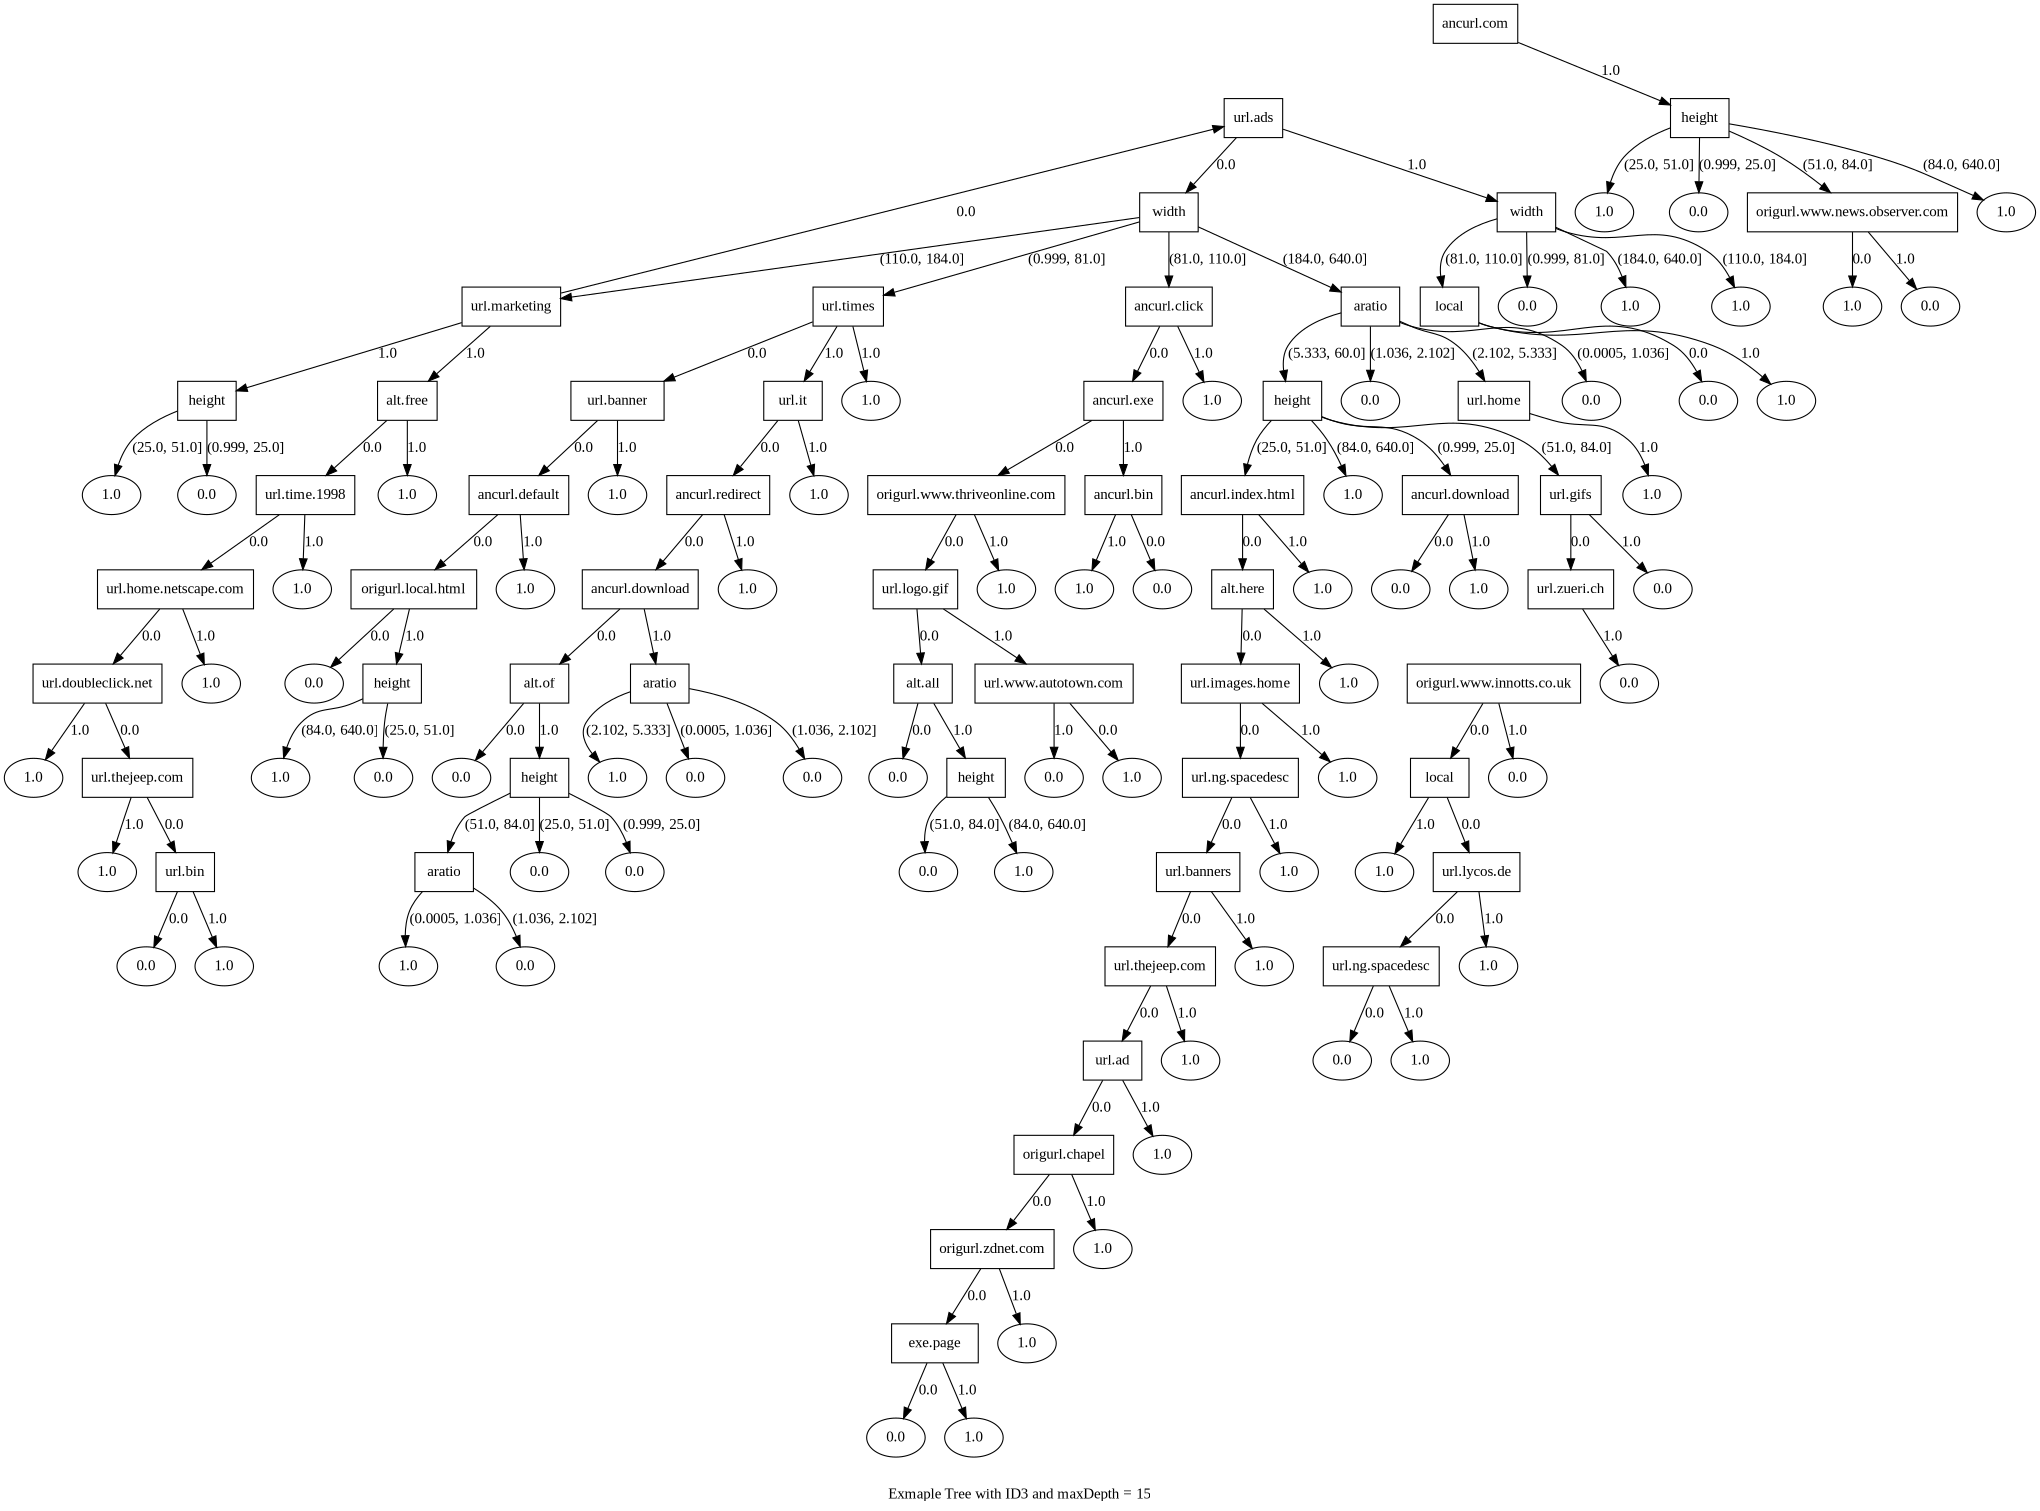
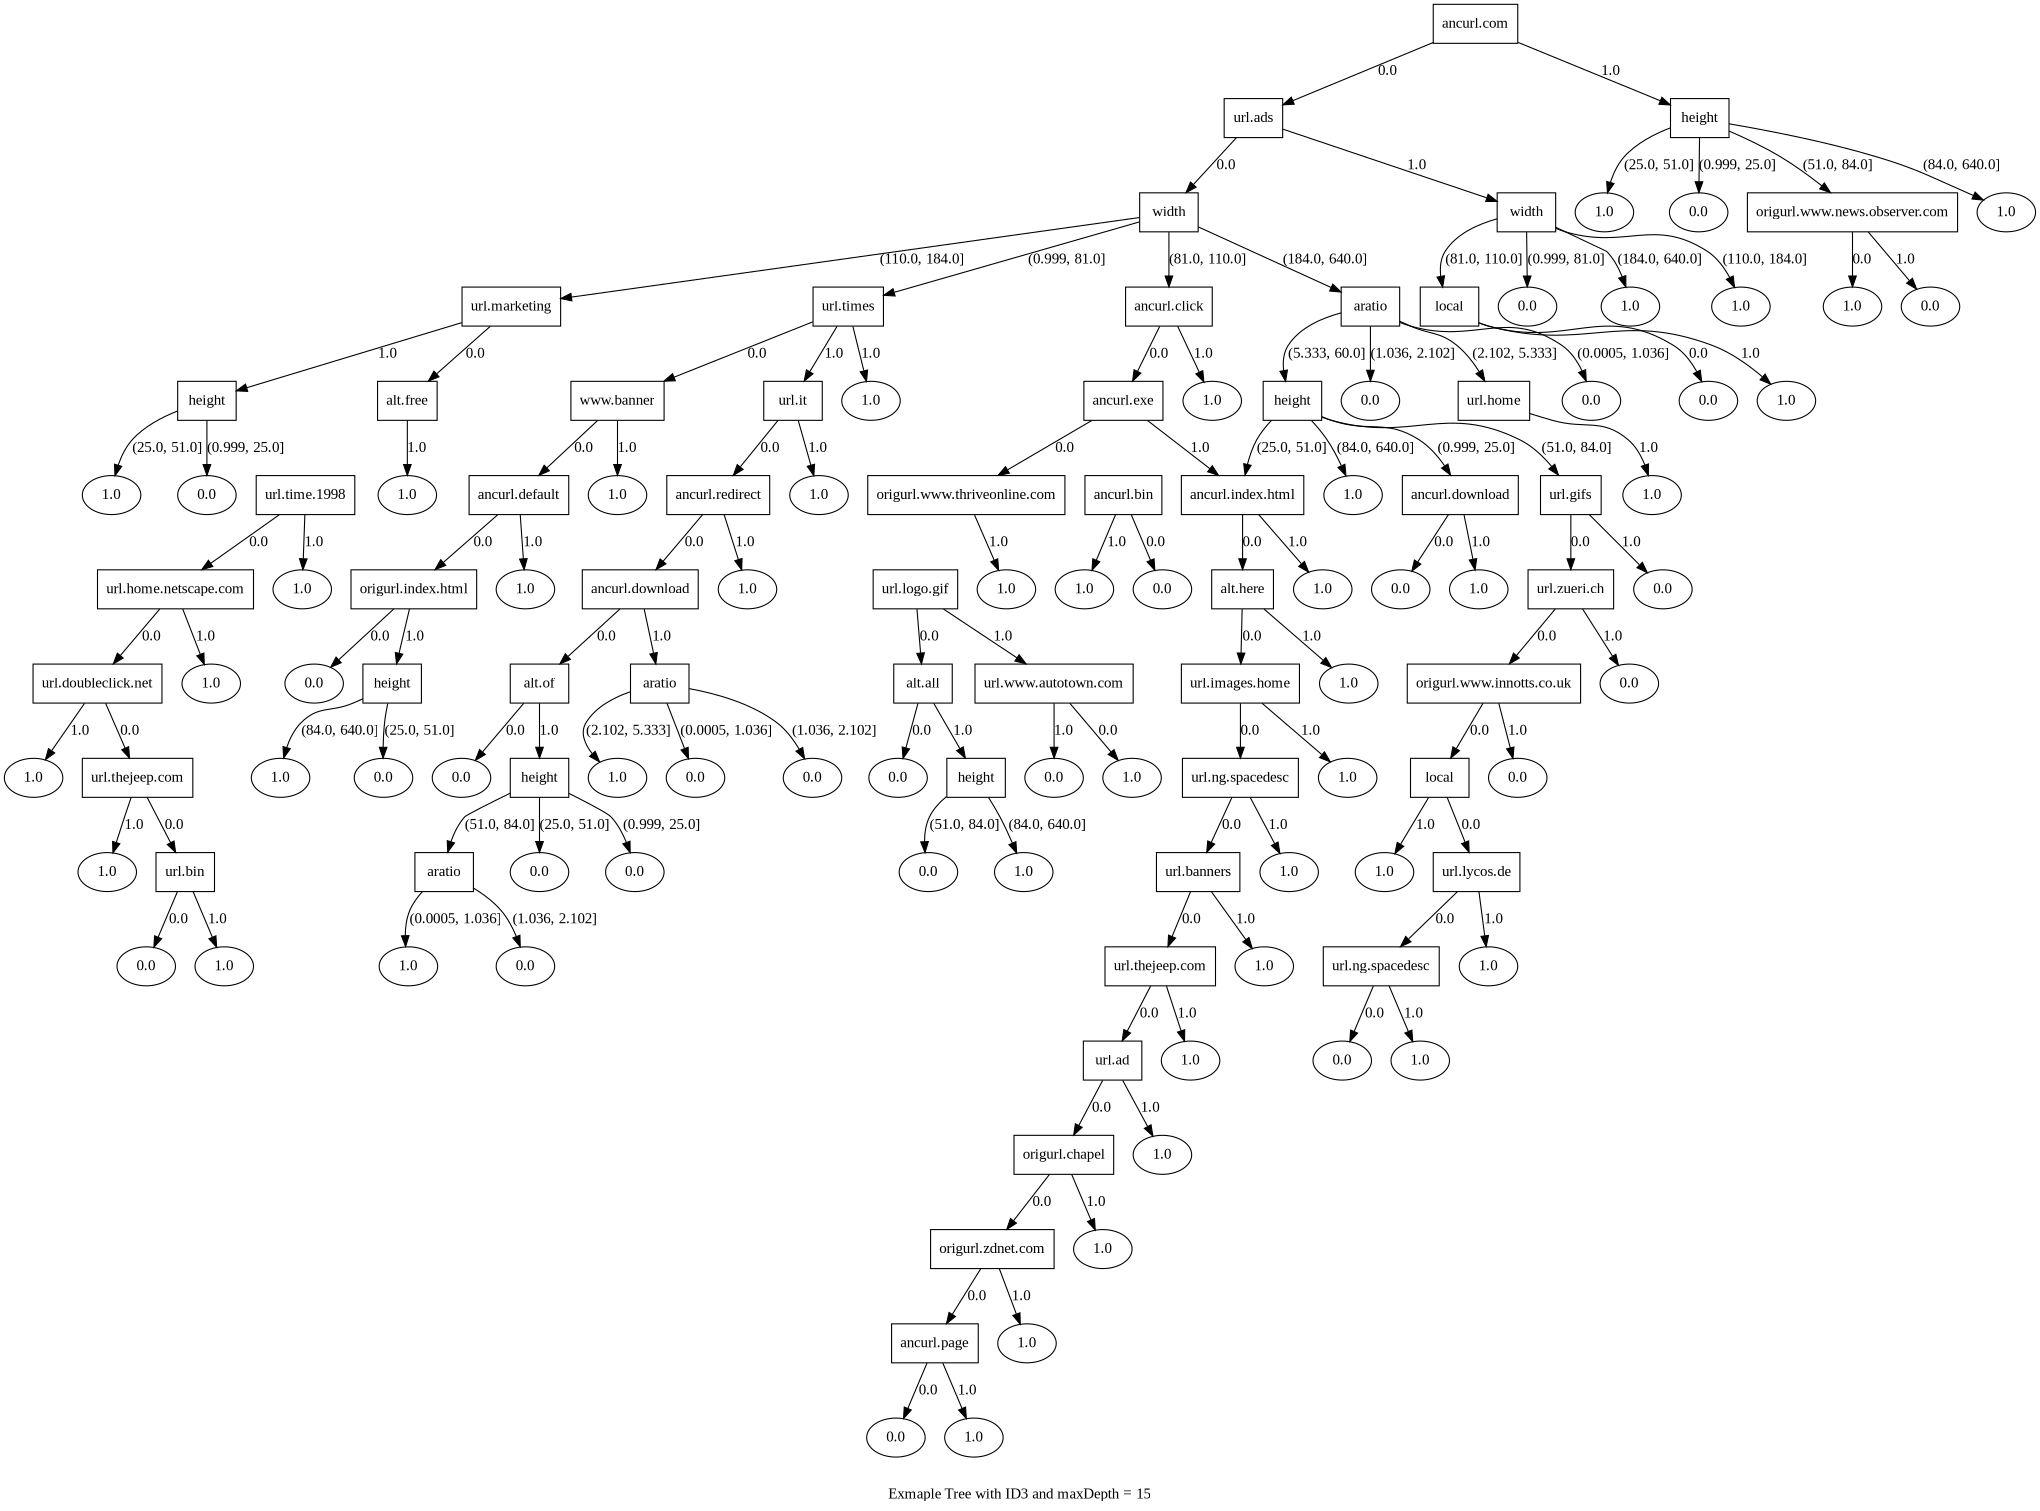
(887, 211) -> (1363, 72)
(476, 354) -> (476, 354)
(618, 401) -> (618, 401)
(1123, 443) -> (1179, 445)
(361, 444) -> none
(944, 537) -> none
(414, 589) -> (414, 589)
none -> (1536, 632)
(935, 1343) -> (935, 1343)
